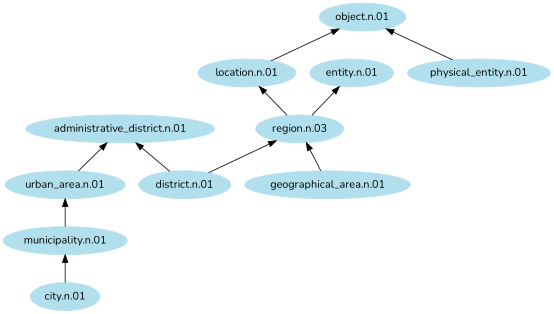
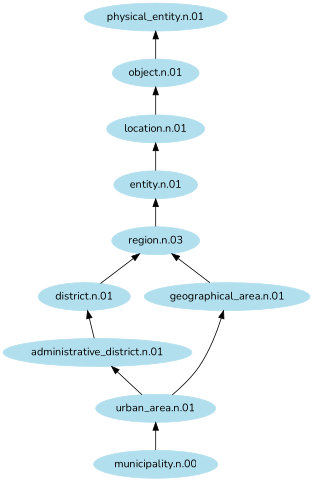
(423, 46) -> (156, 49)
(276, 104) -> (156, 161)
(156, 160) -> (92, 328)
(65, 241) -> (156, 464)
(65, 297) -> none
none -> (203, 361)
